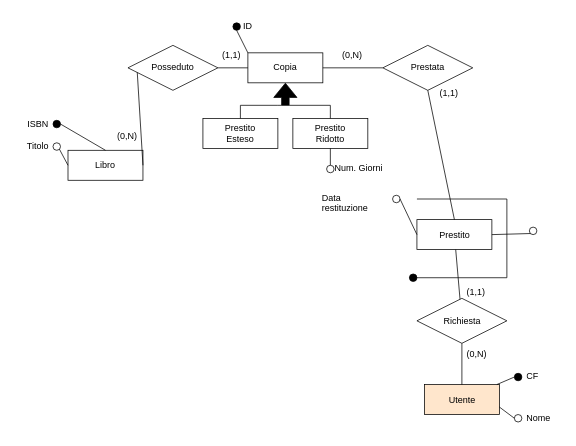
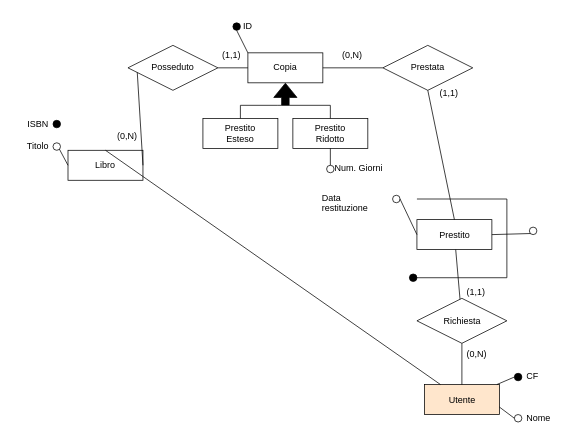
(83, 137) -> (273, 268)
